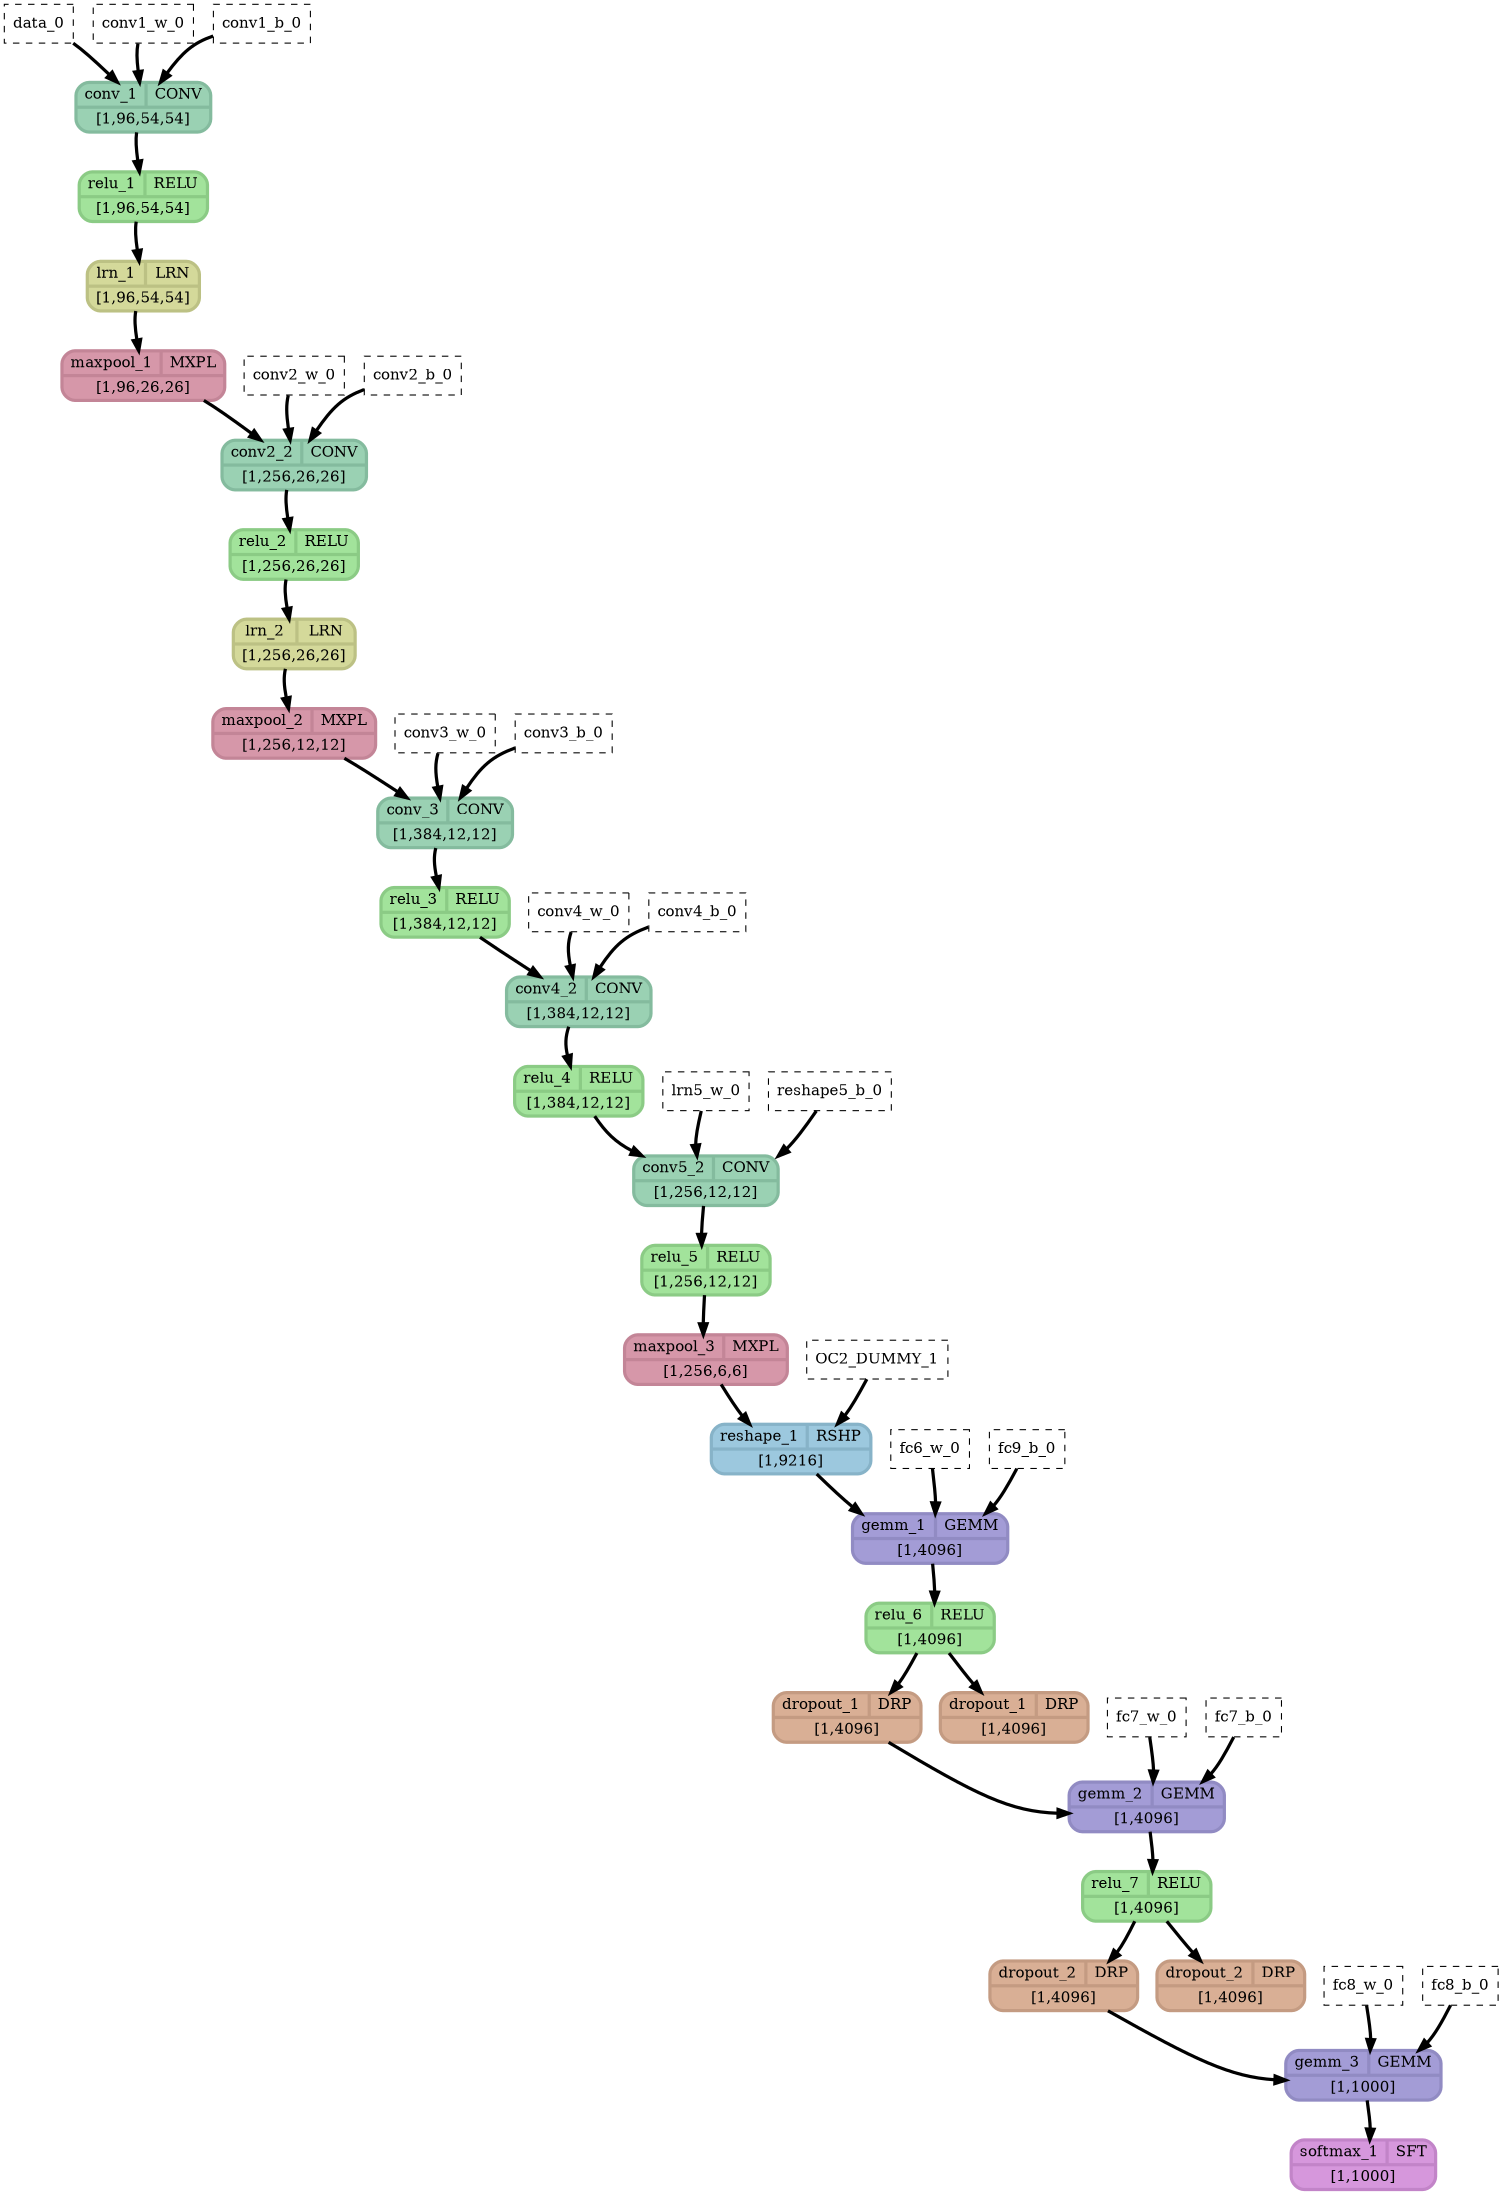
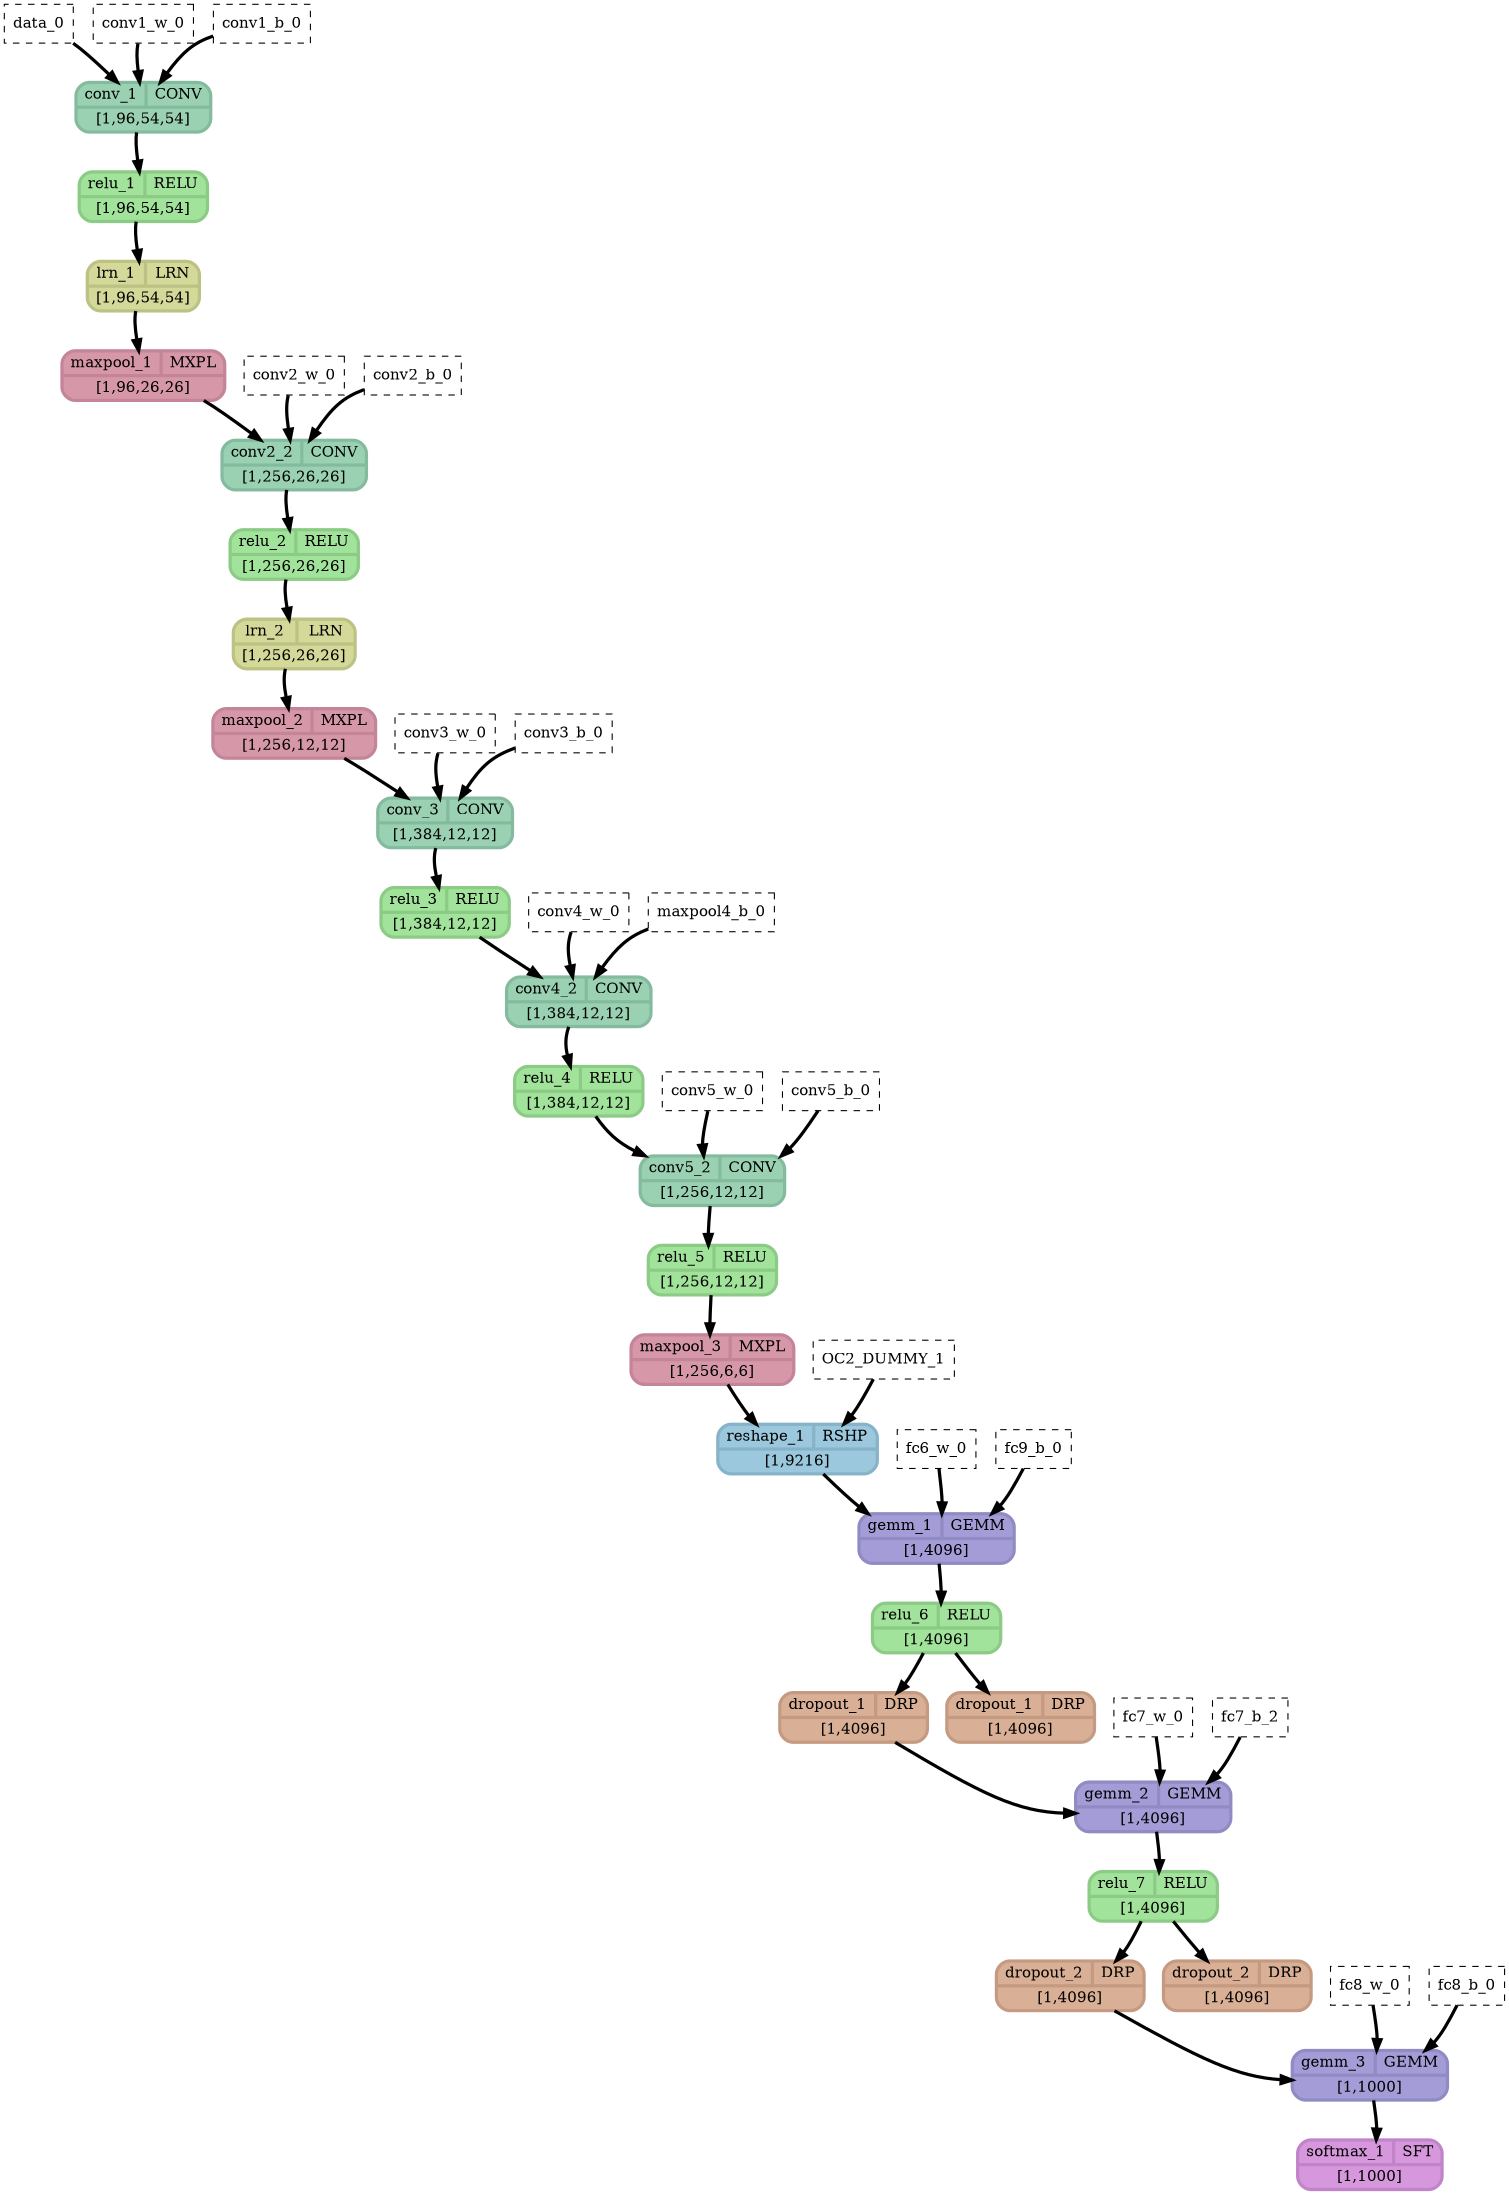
(697, 912) -> (711, 912)
(706, 1091) -> (712, 1091)
(830, 1091) -> (831, 1091)
(1244, 1717) -> (1250, 1717)
